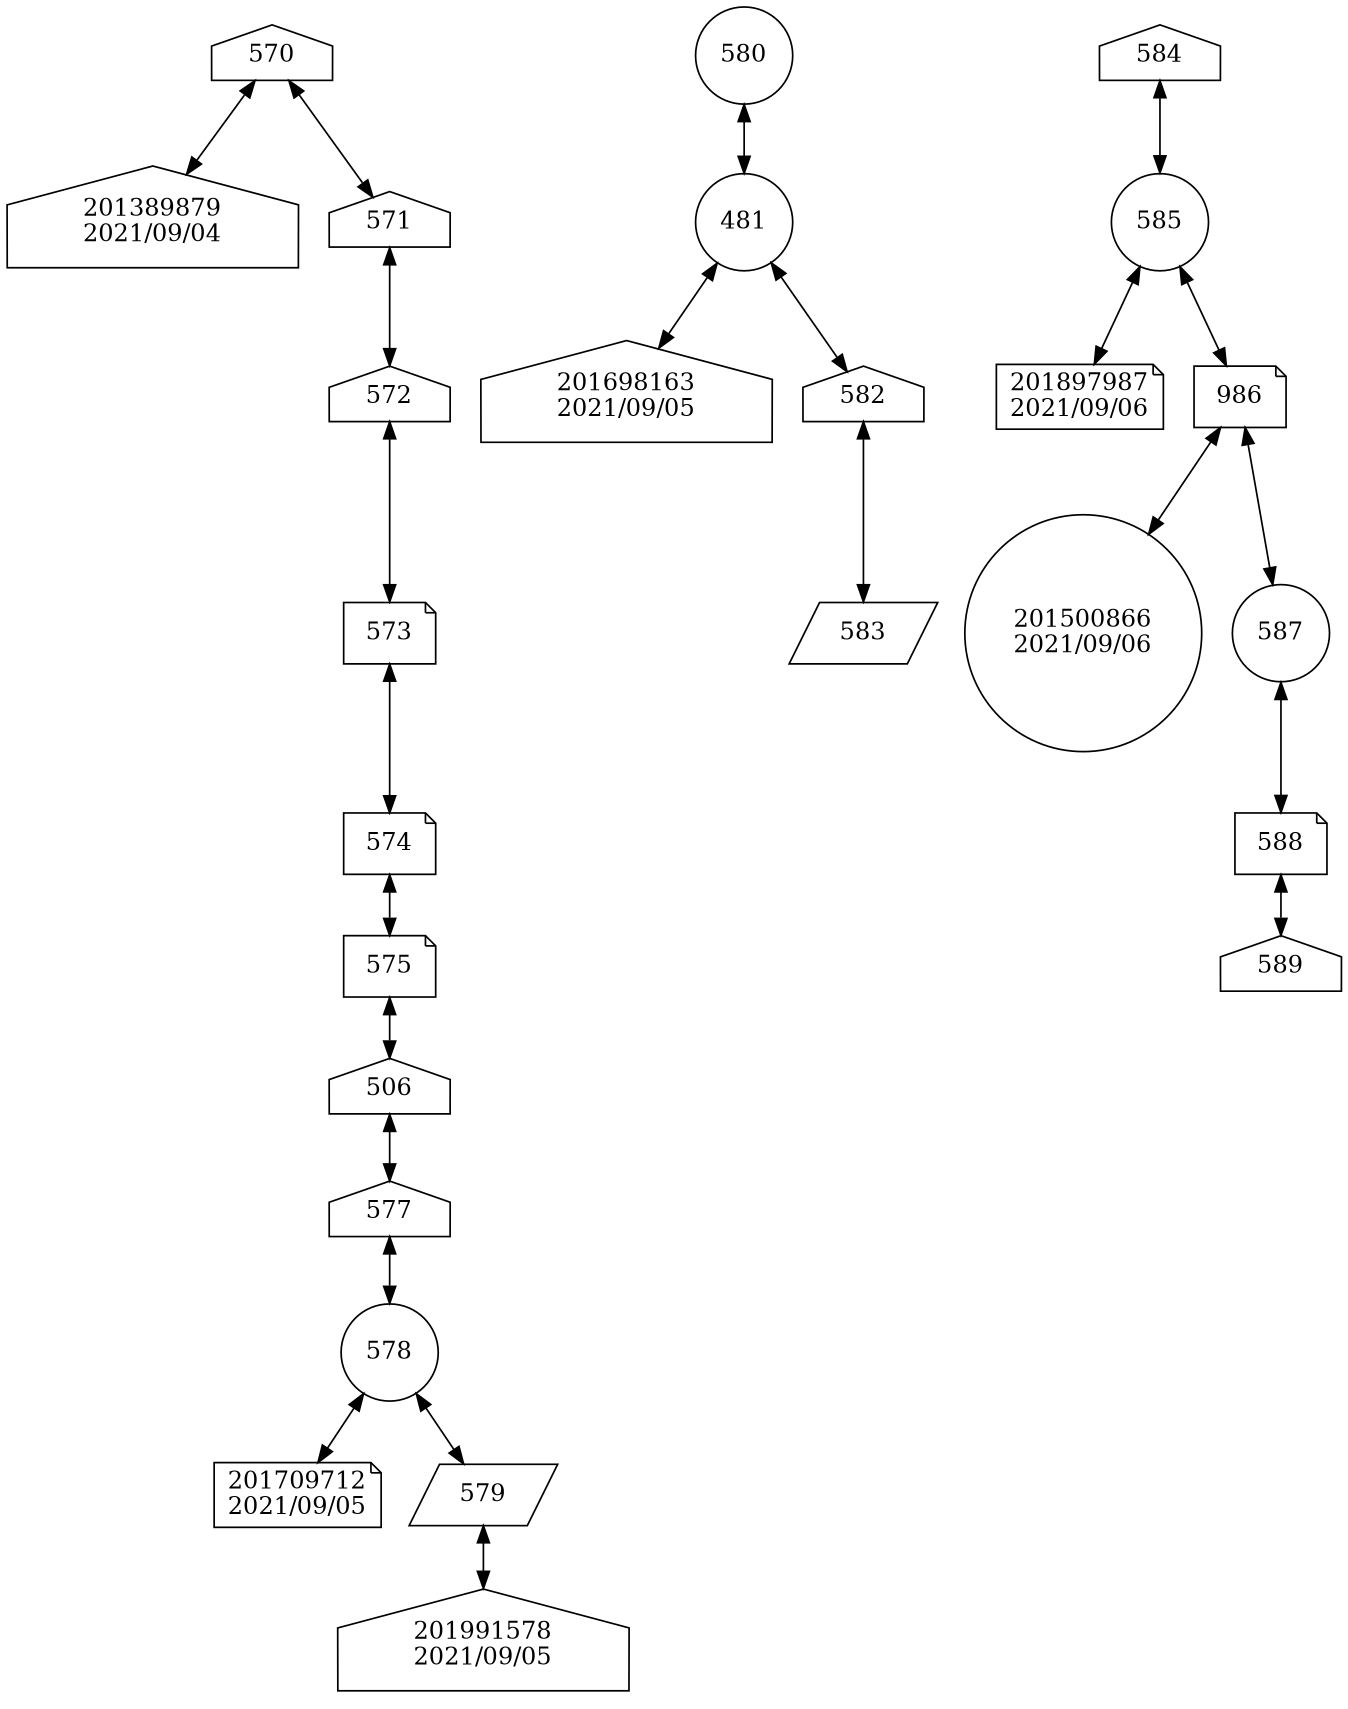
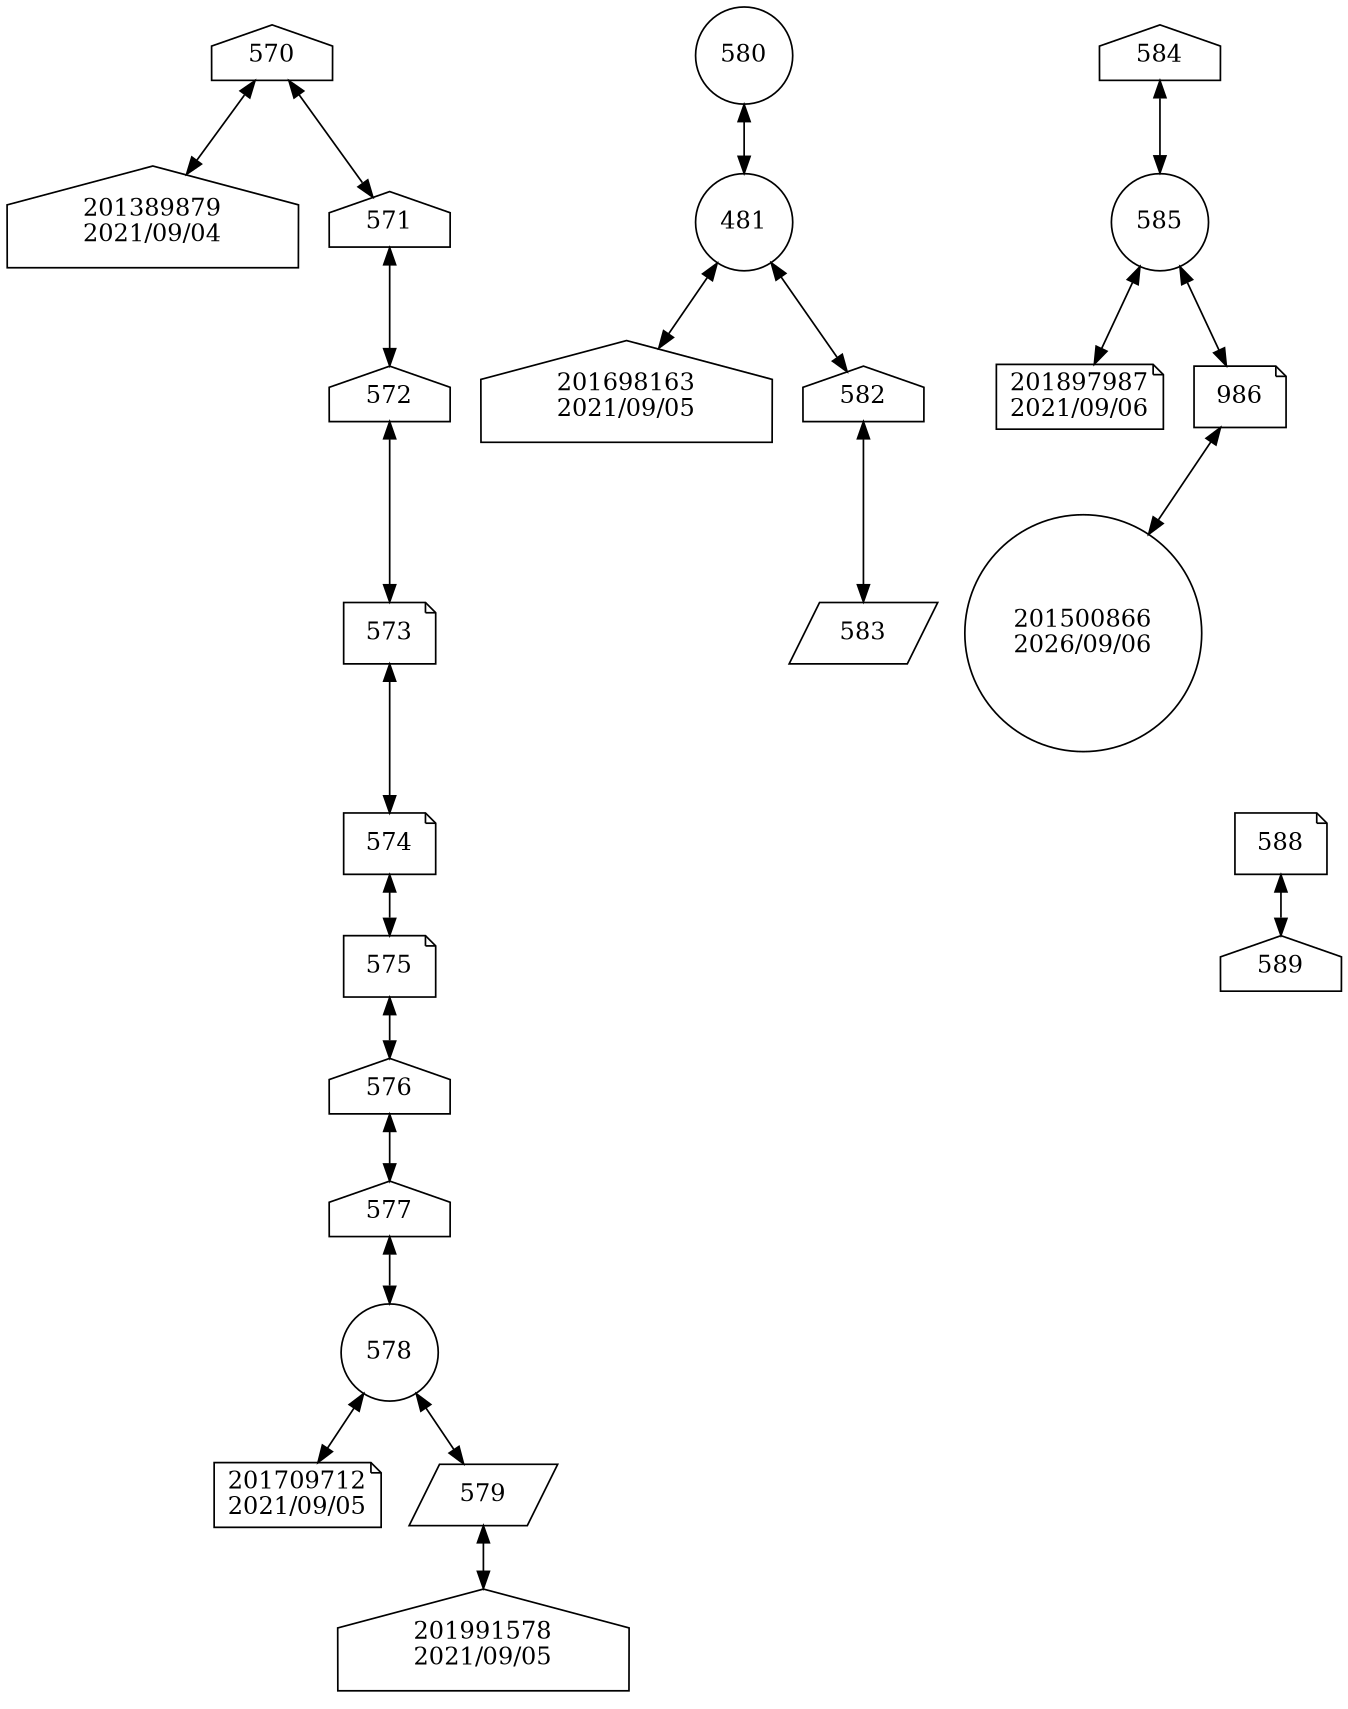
(1083, 633) -> (1083, 633)
(1281, 633) -> none
(390, 1089) -> (390, 1089)
